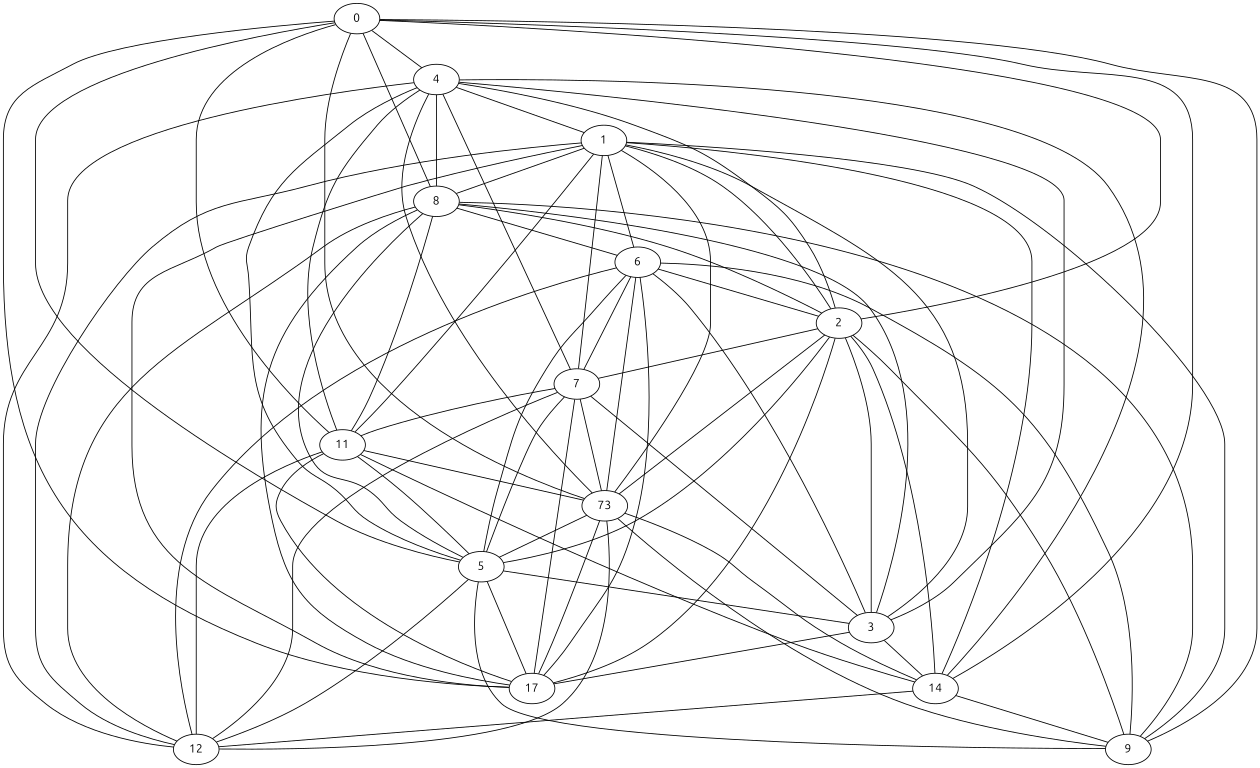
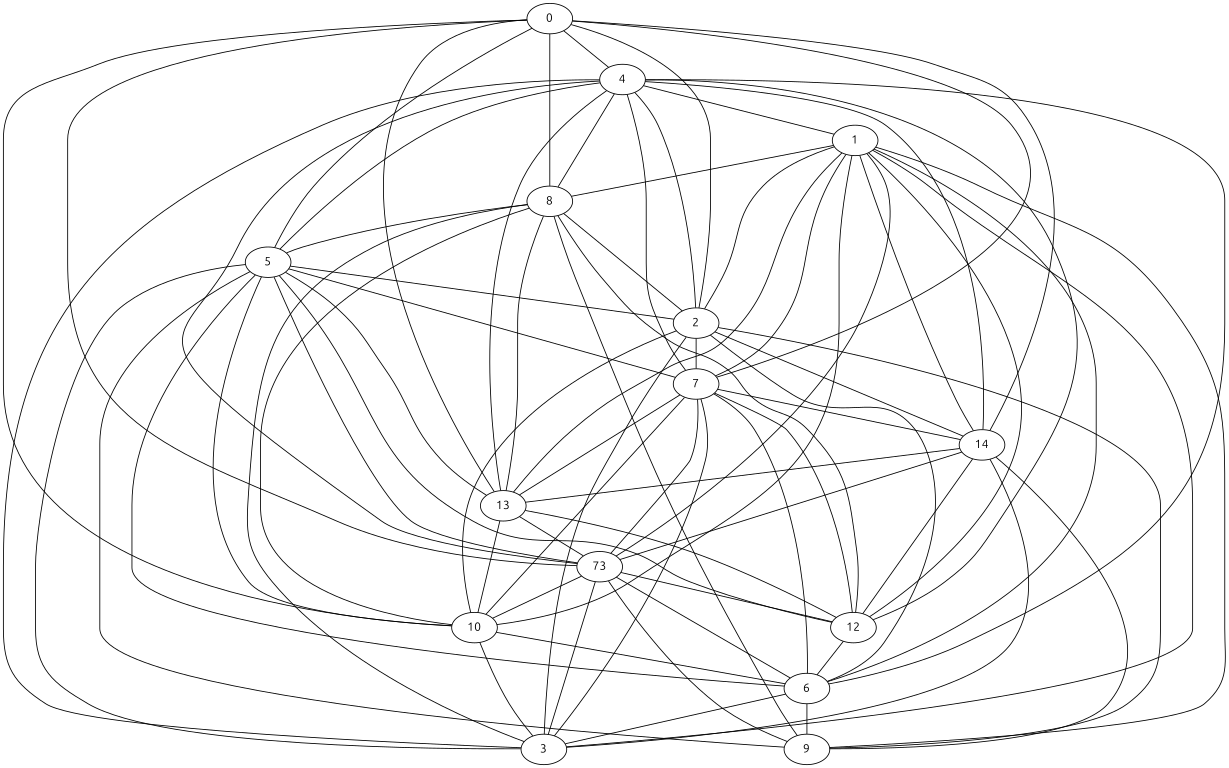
(1162, 74) -> (1006, 120)
(537, 232) -> (1225, 247)
(722, 414) -> (572, 658)
none -> (839, 414)
(343, 445) -> (503, 506)
(532, 689) -> (475, 628)
